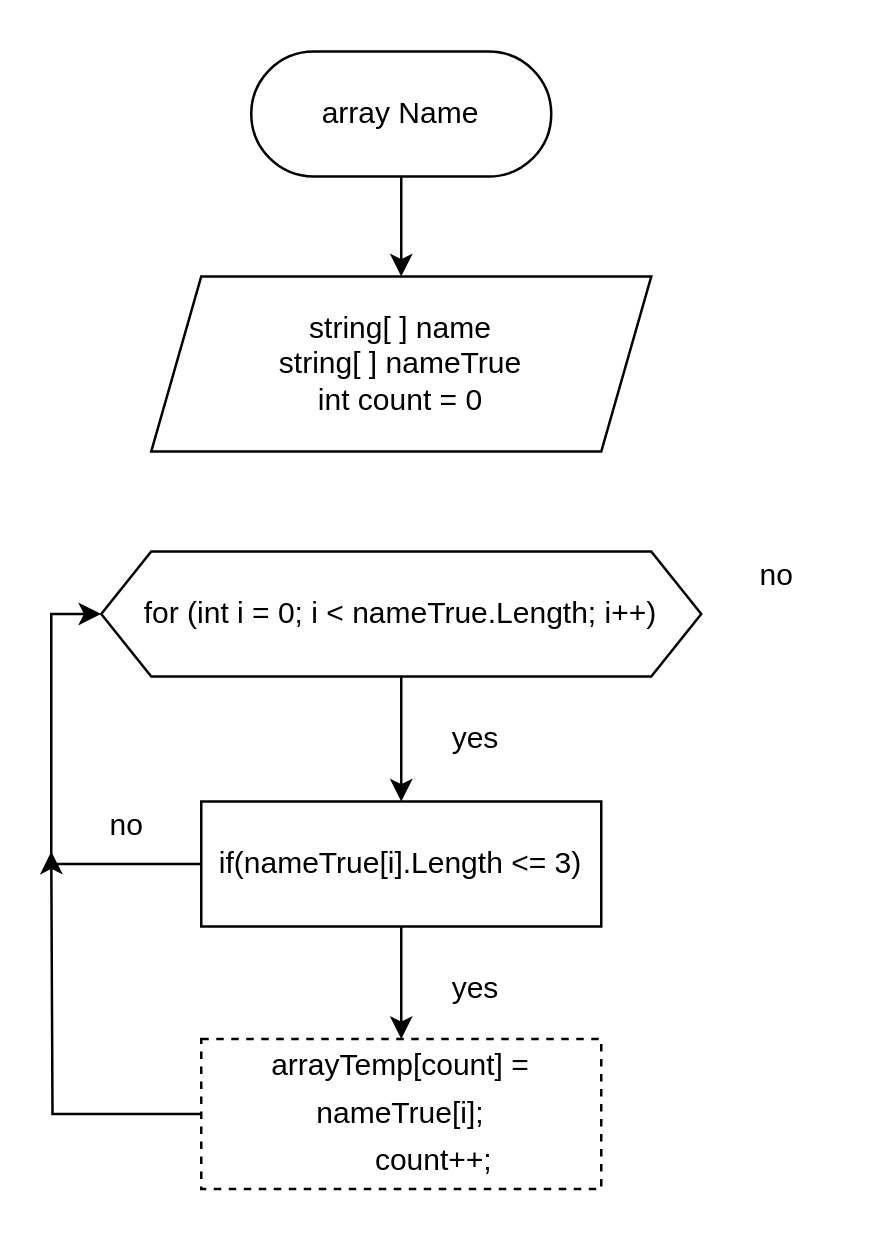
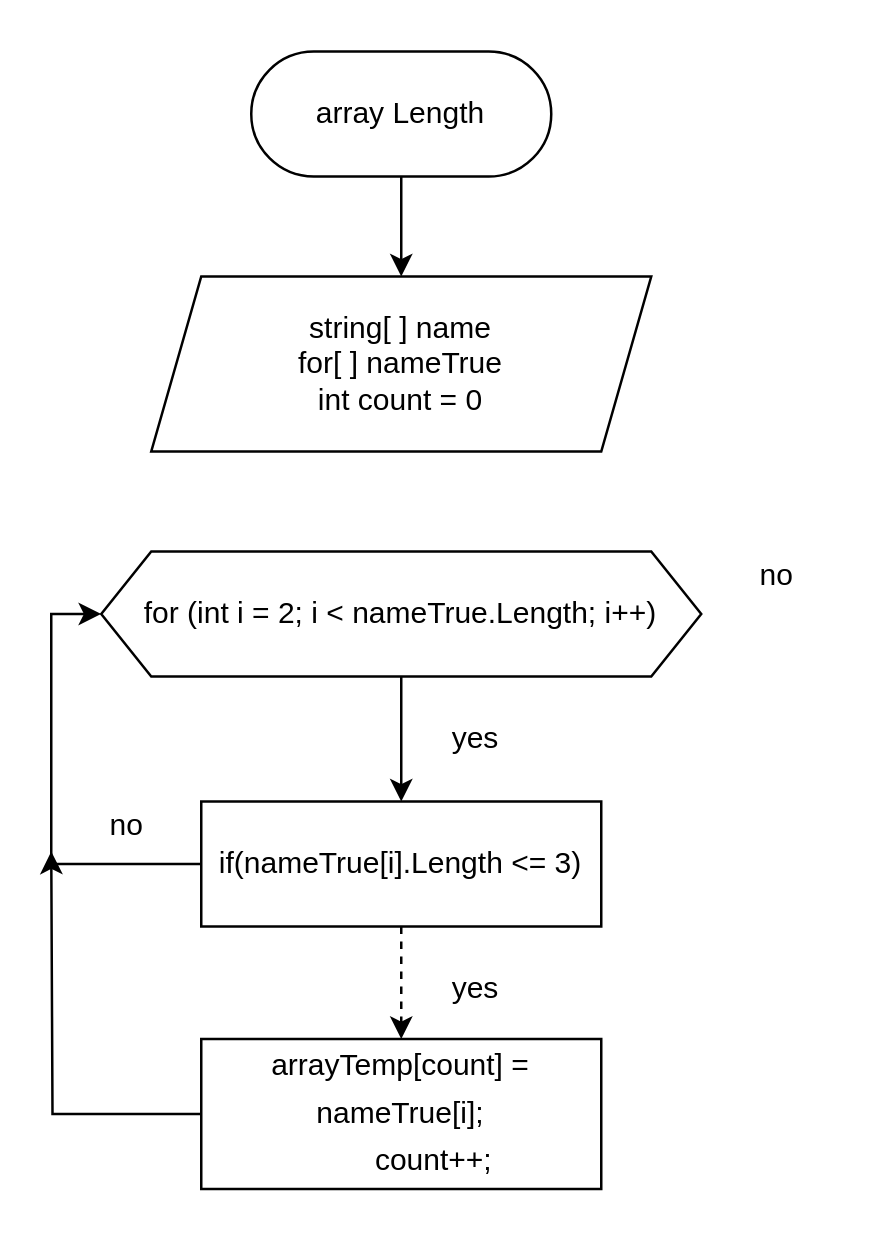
(401, 114) -> (401, 114)
(401, 364) -> (401, 364)
(401, 614) -> (401, 614)
(401, 977) -> (401, 977)
(401, 1114) -> (401, 1114)
